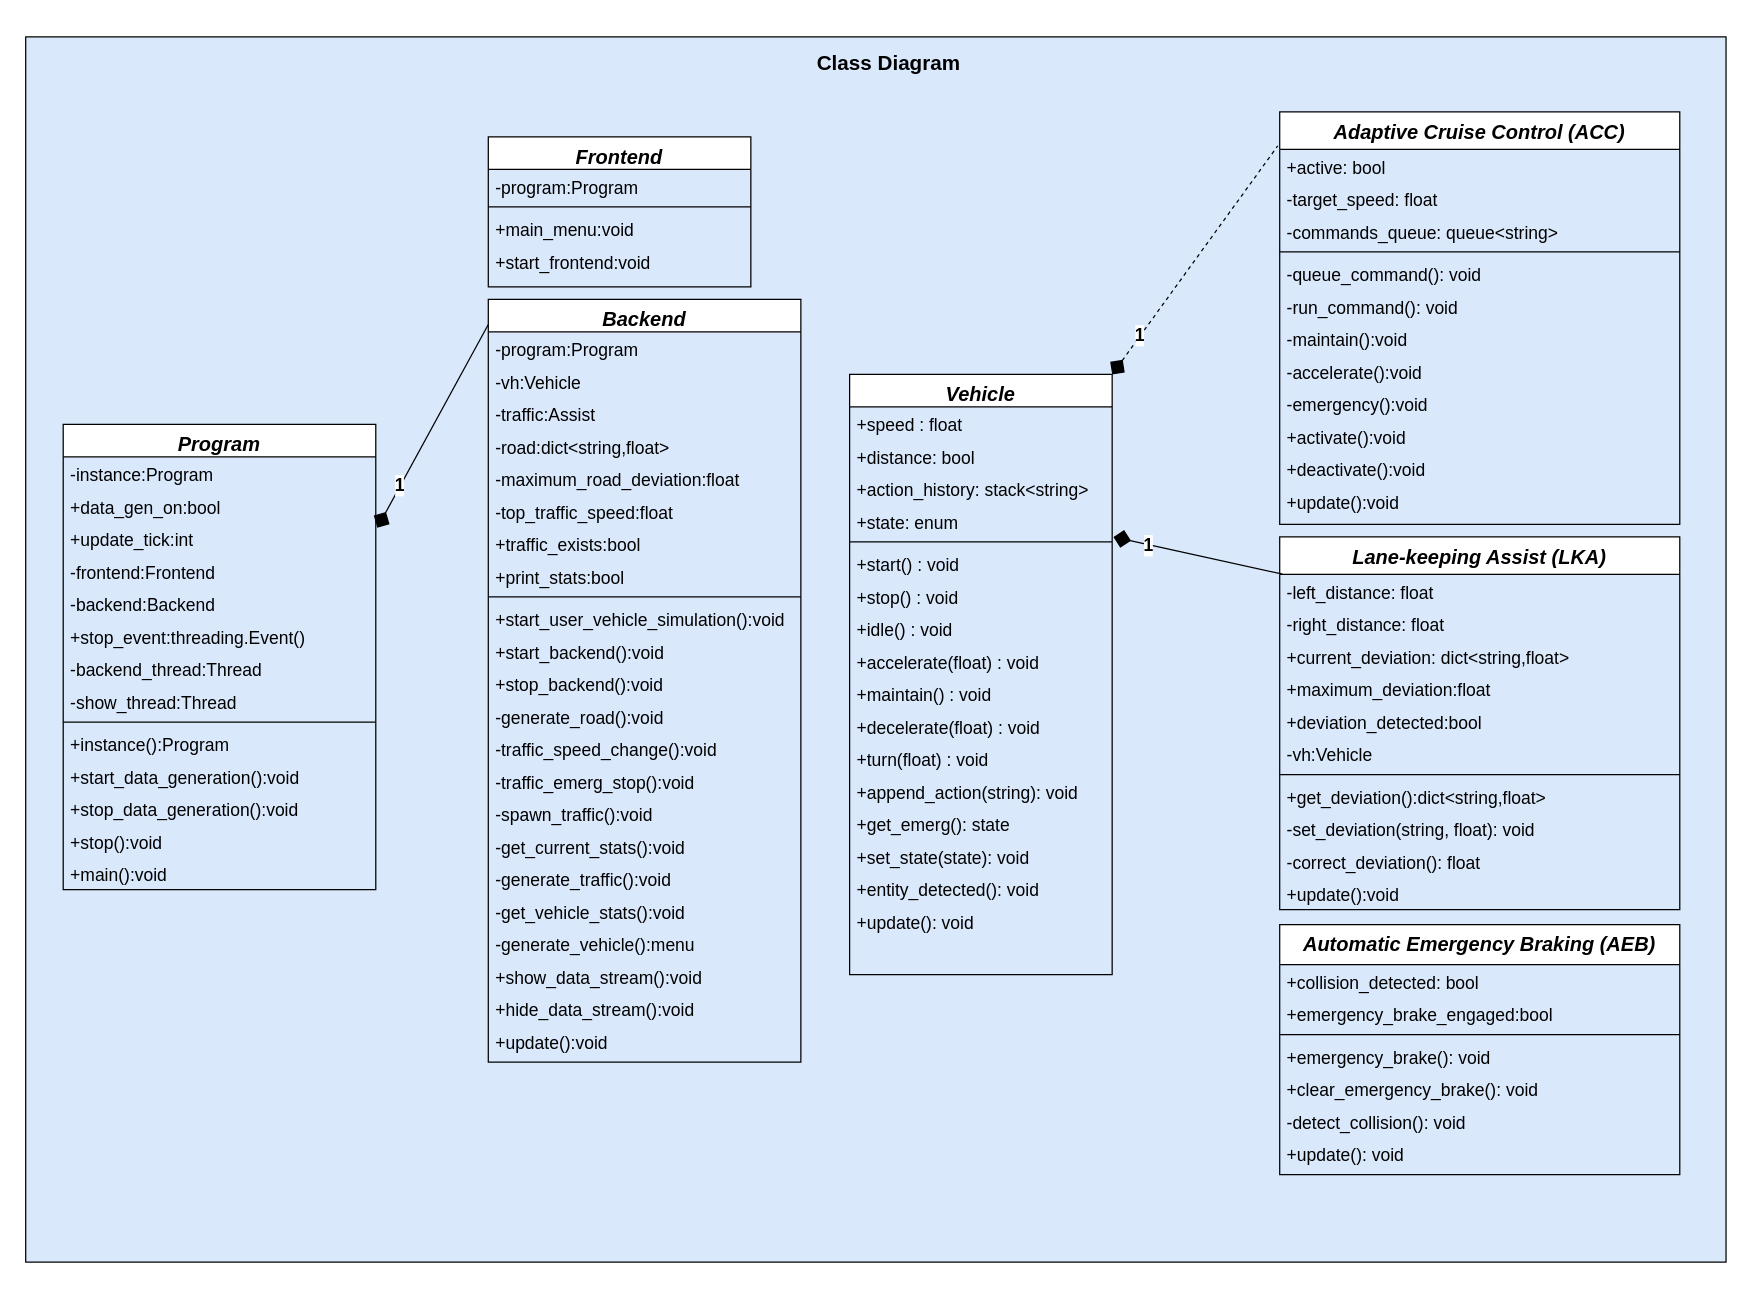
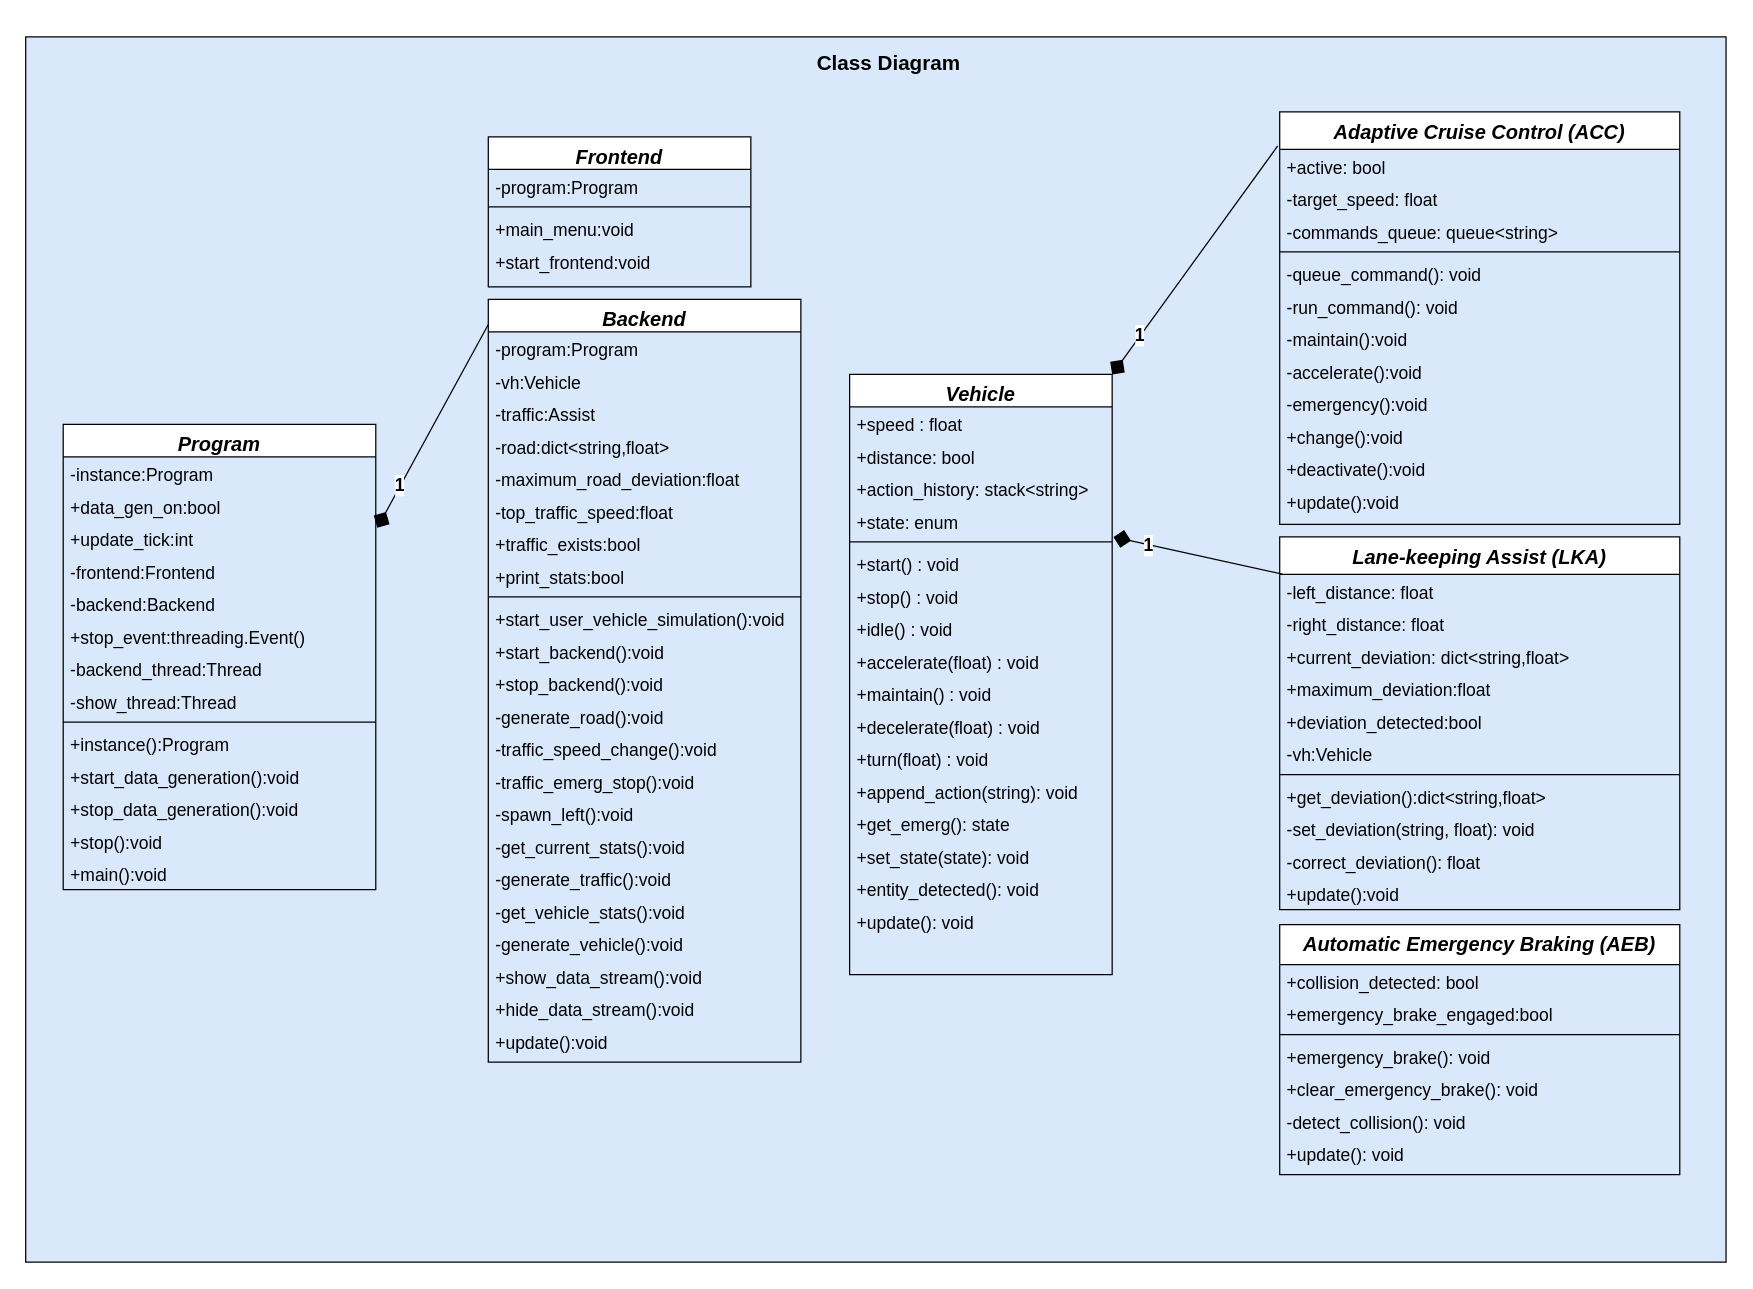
(1211, 237) -> (1211, 237)
(1358, 438) -> (1350, 438)
(591, 815) -> (576, 815)
(606, 945) -> (604, 945)
